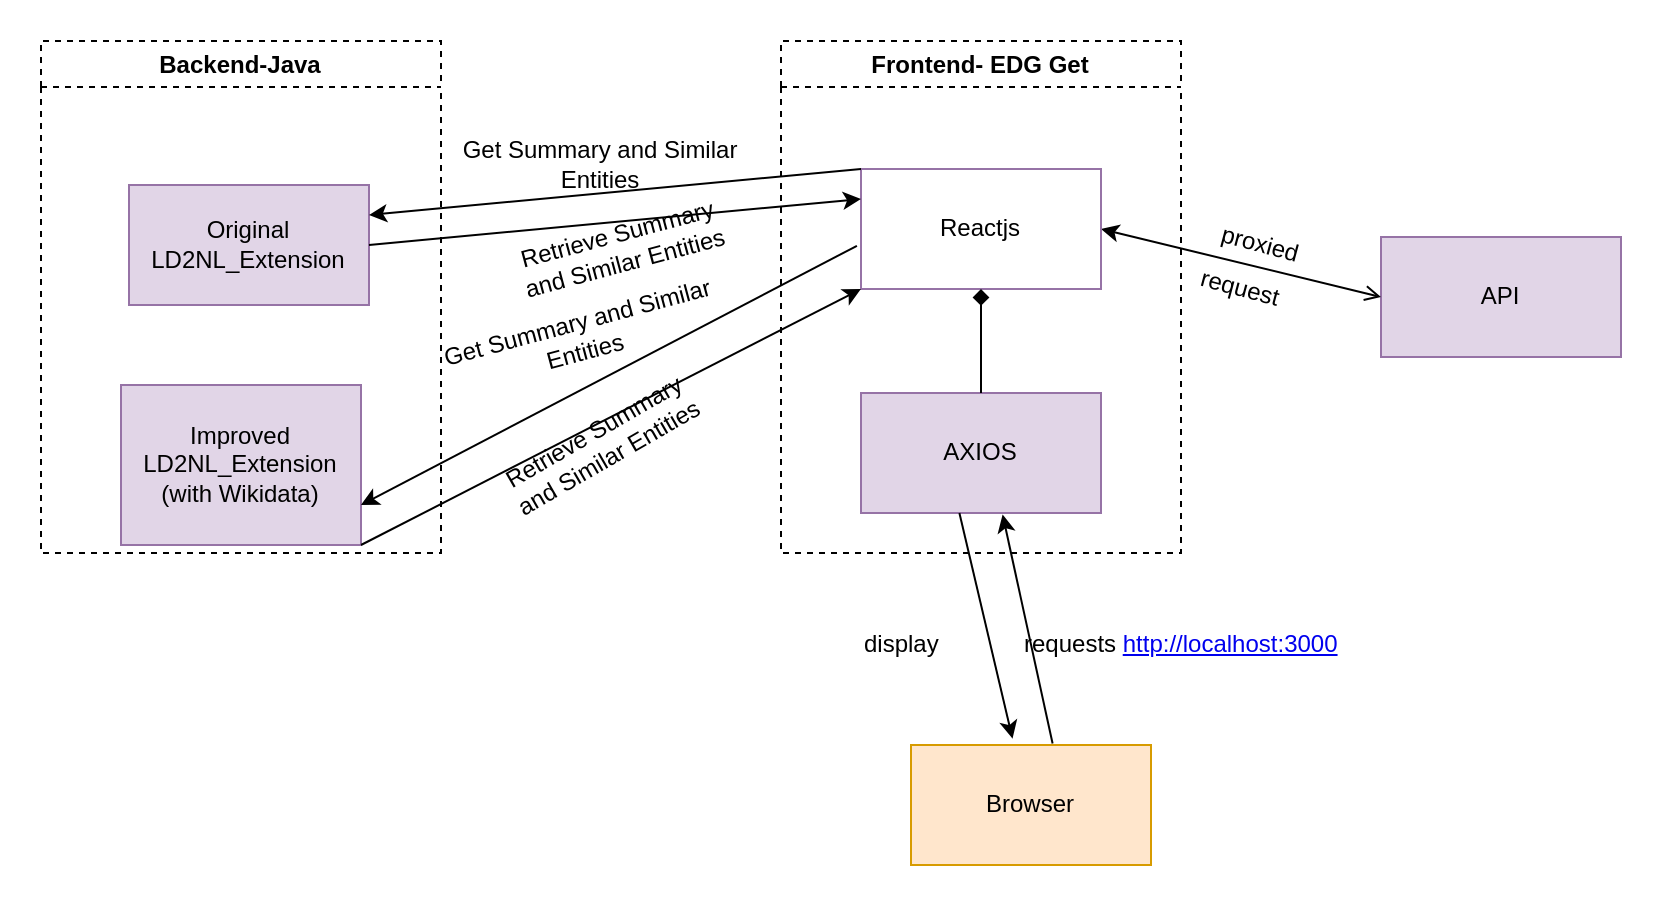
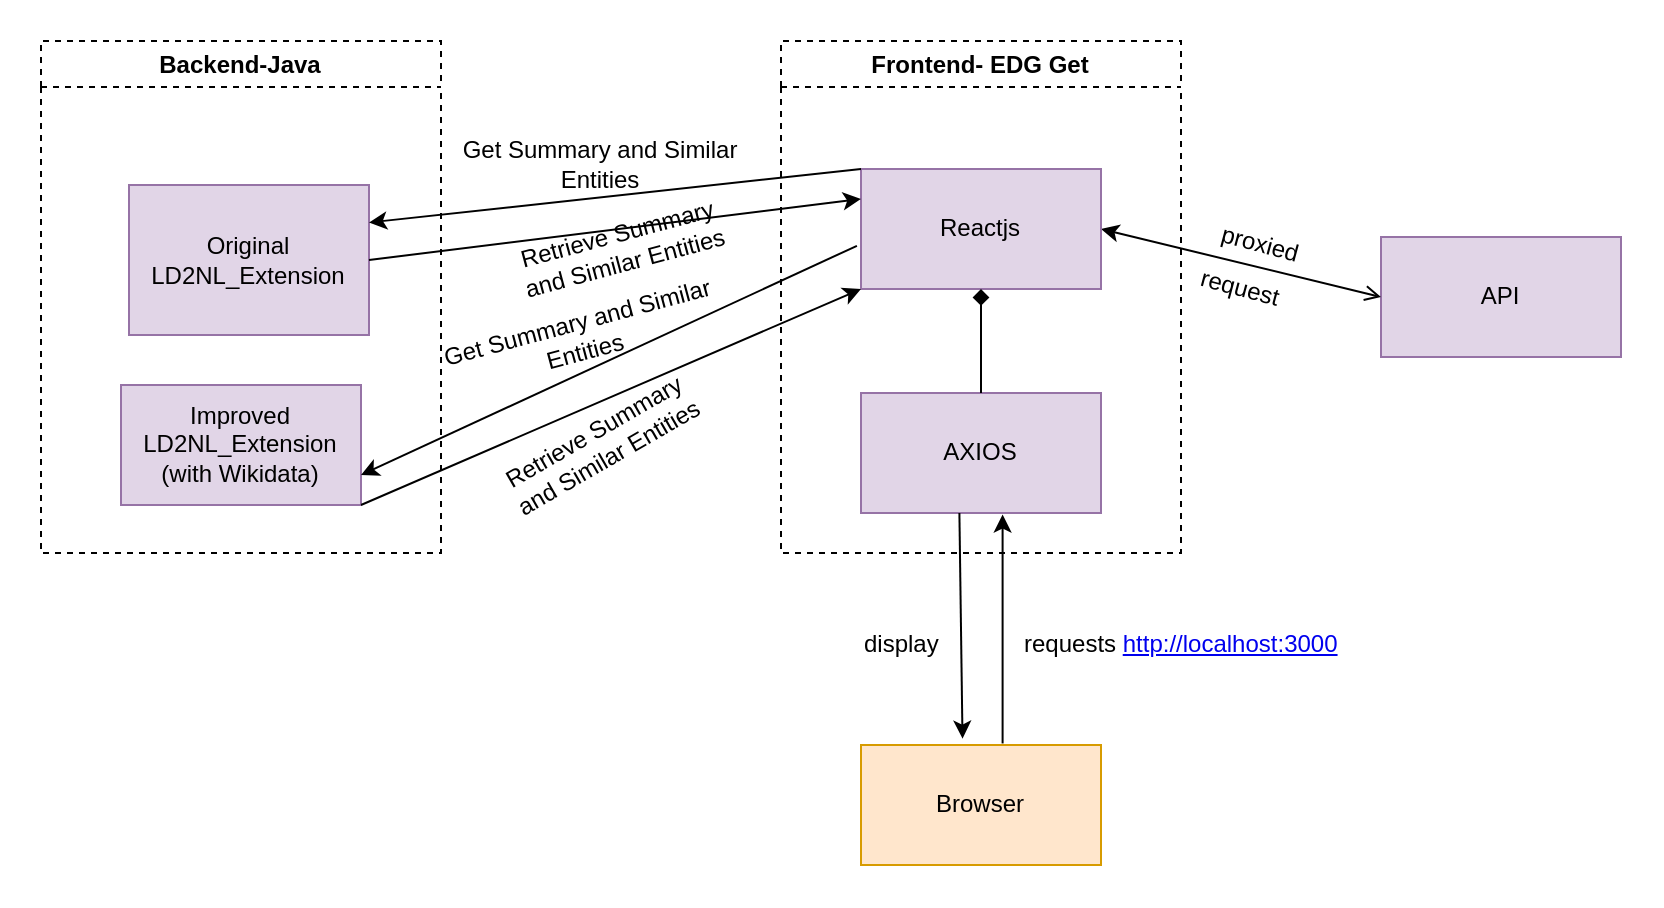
(981, 229) -> (981, 229)
(249, 245) -> (249, 260)
(241, 465) -> (241, 445)
(1031, 805) -> (981, 805)
